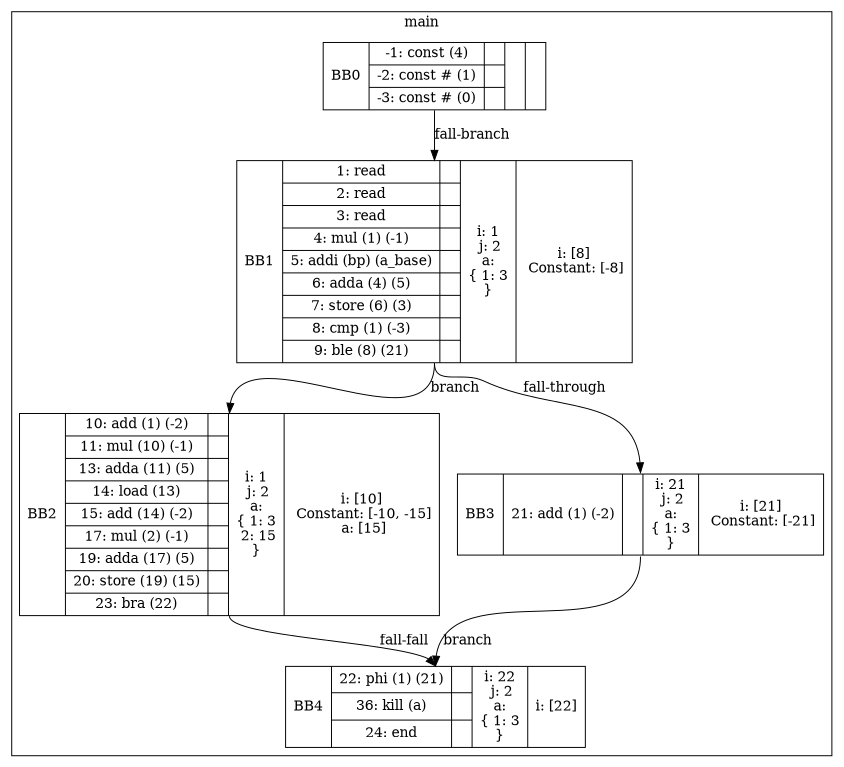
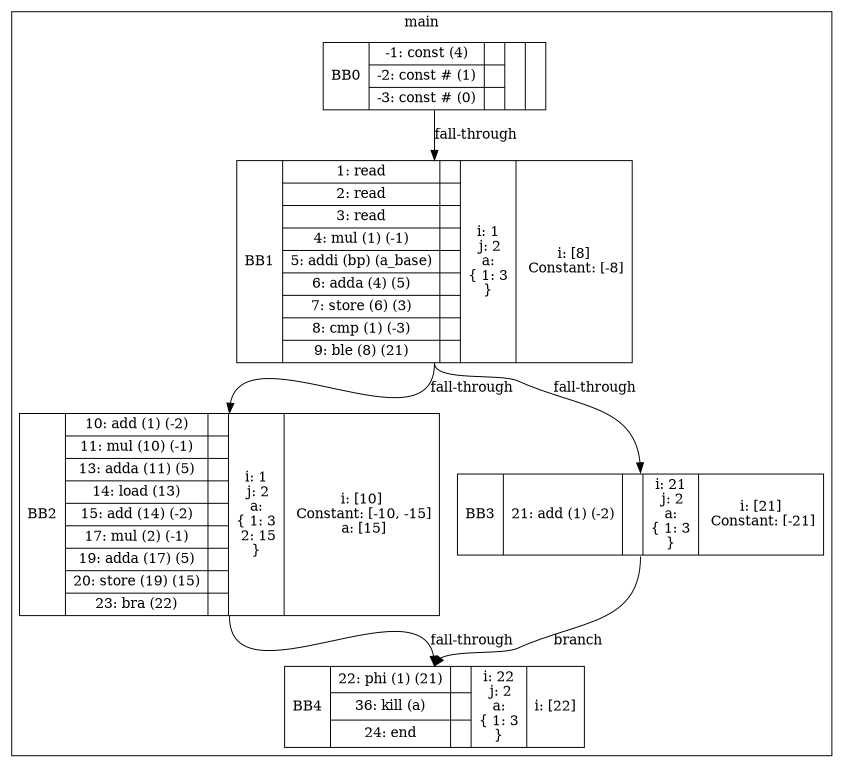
(472, 135) -> (476, 135)
(455, 388) -> (472, 388)
(404, 641) -> (472, 641)
